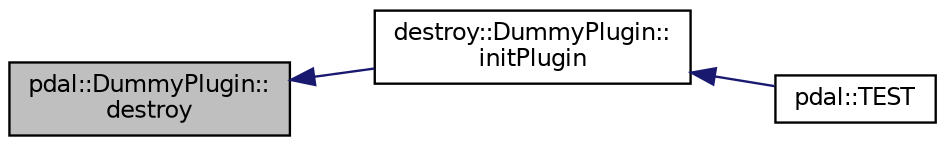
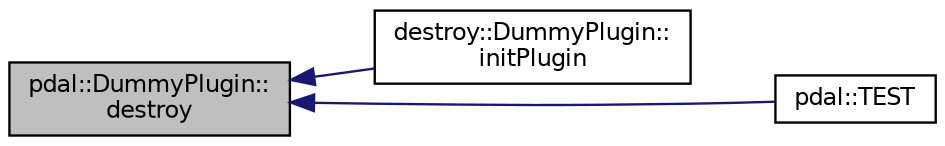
(745, 81) -> (544, 105)
